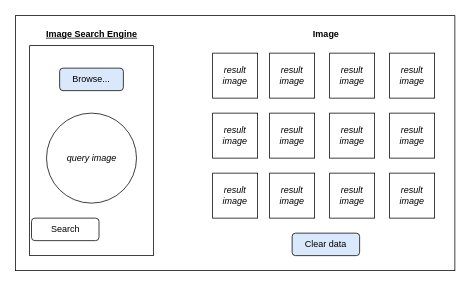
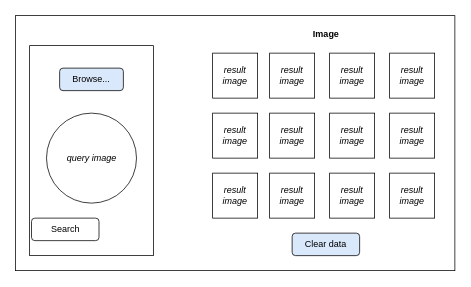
(92, 34) -> none
